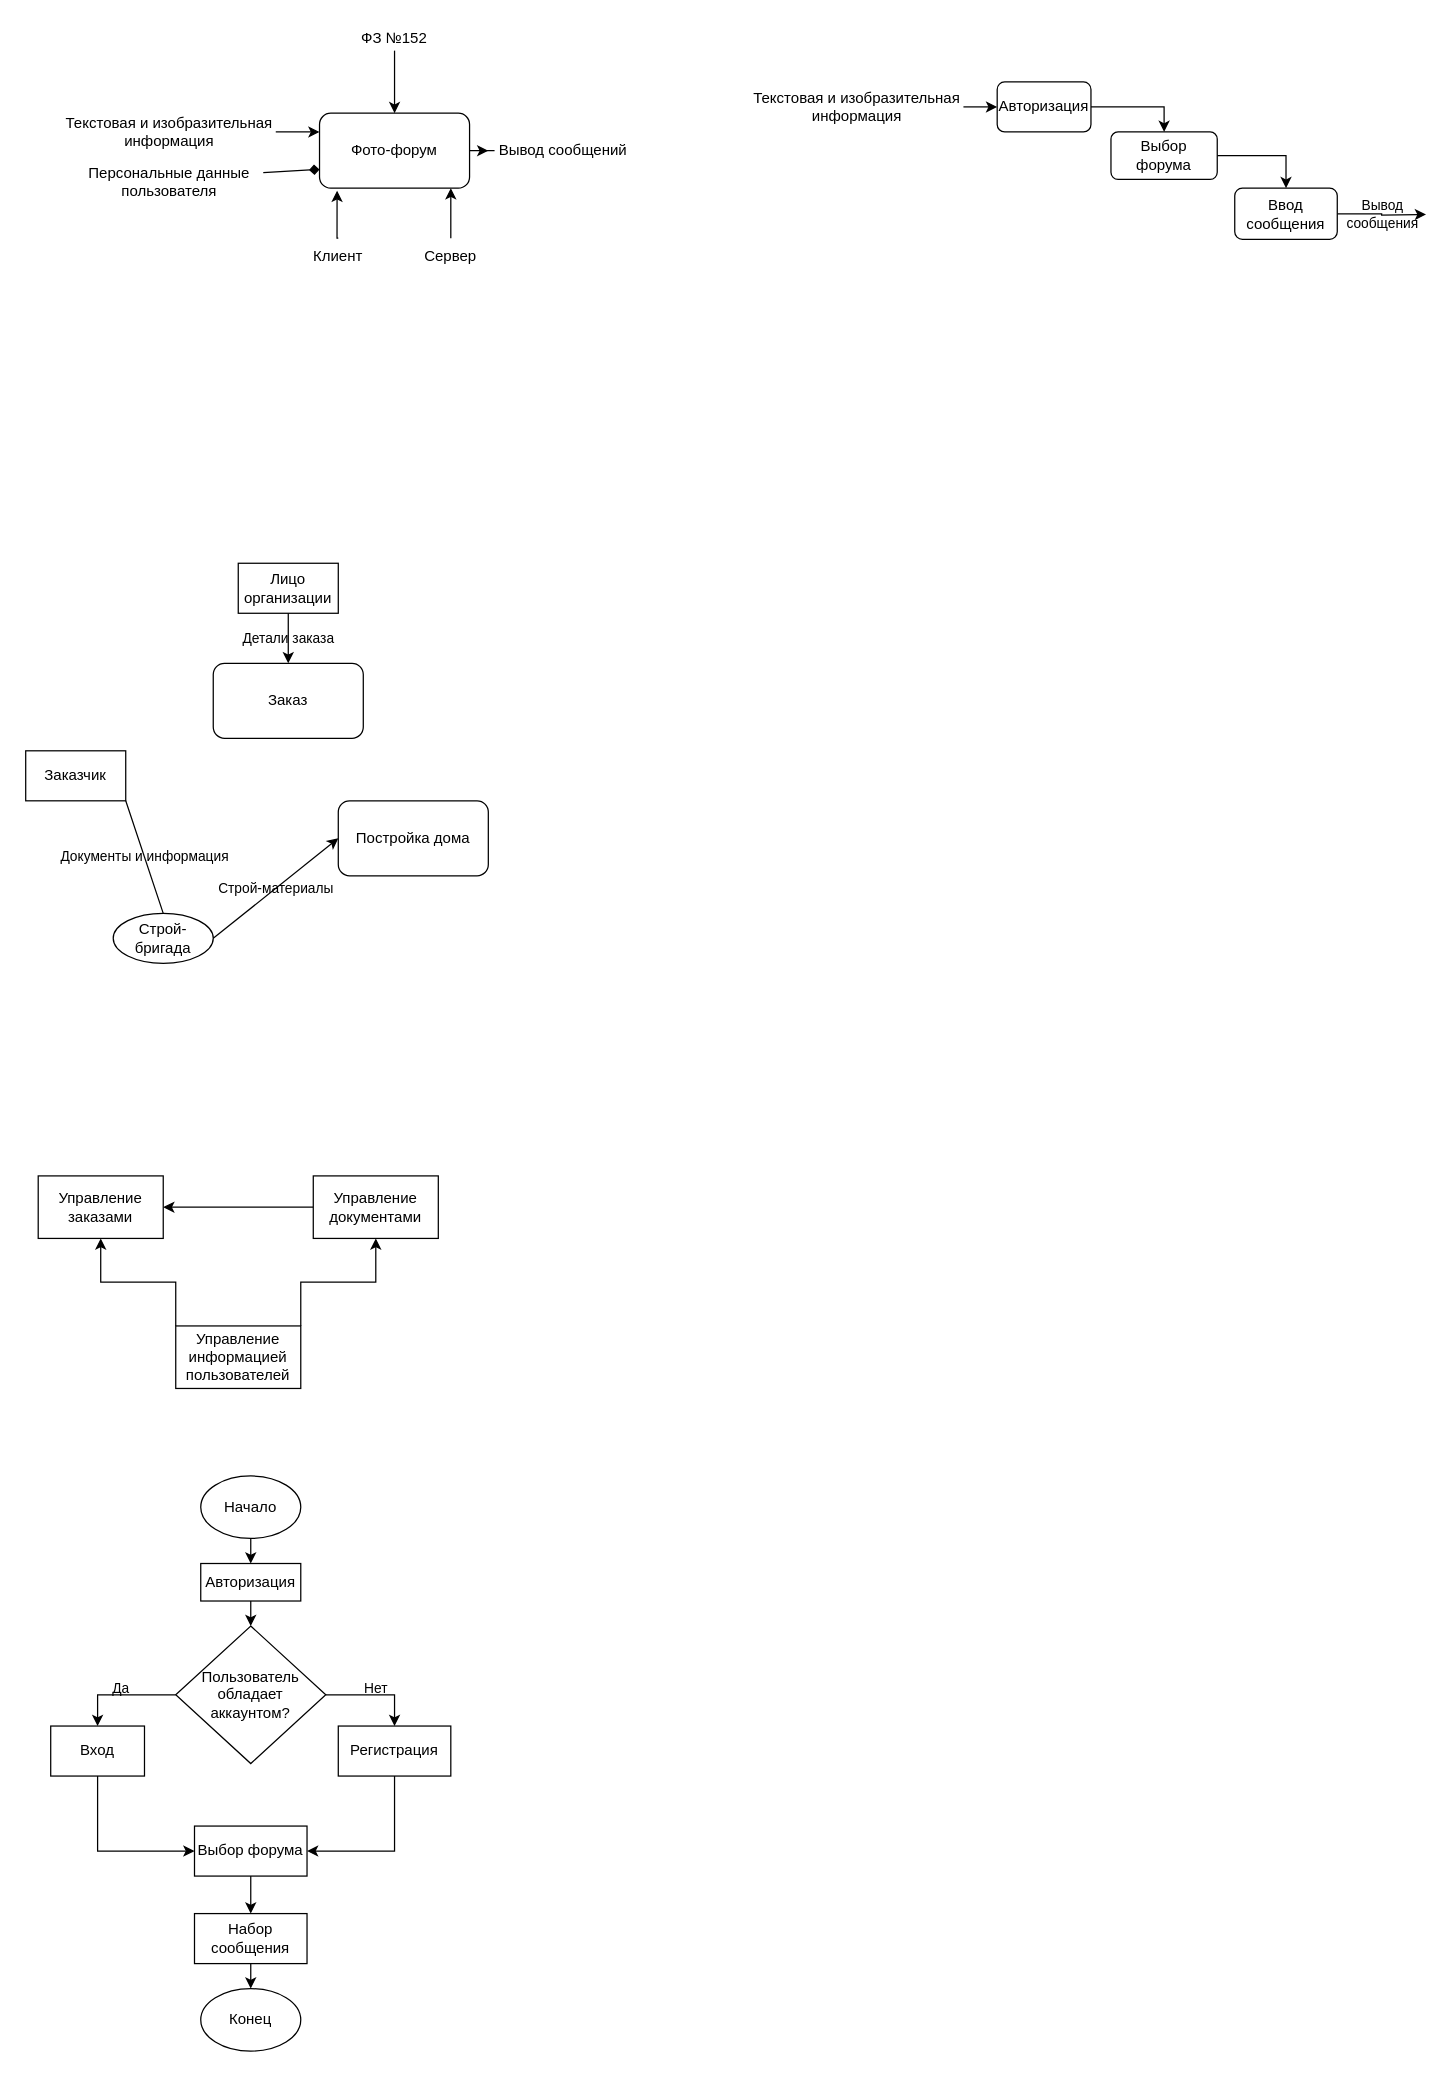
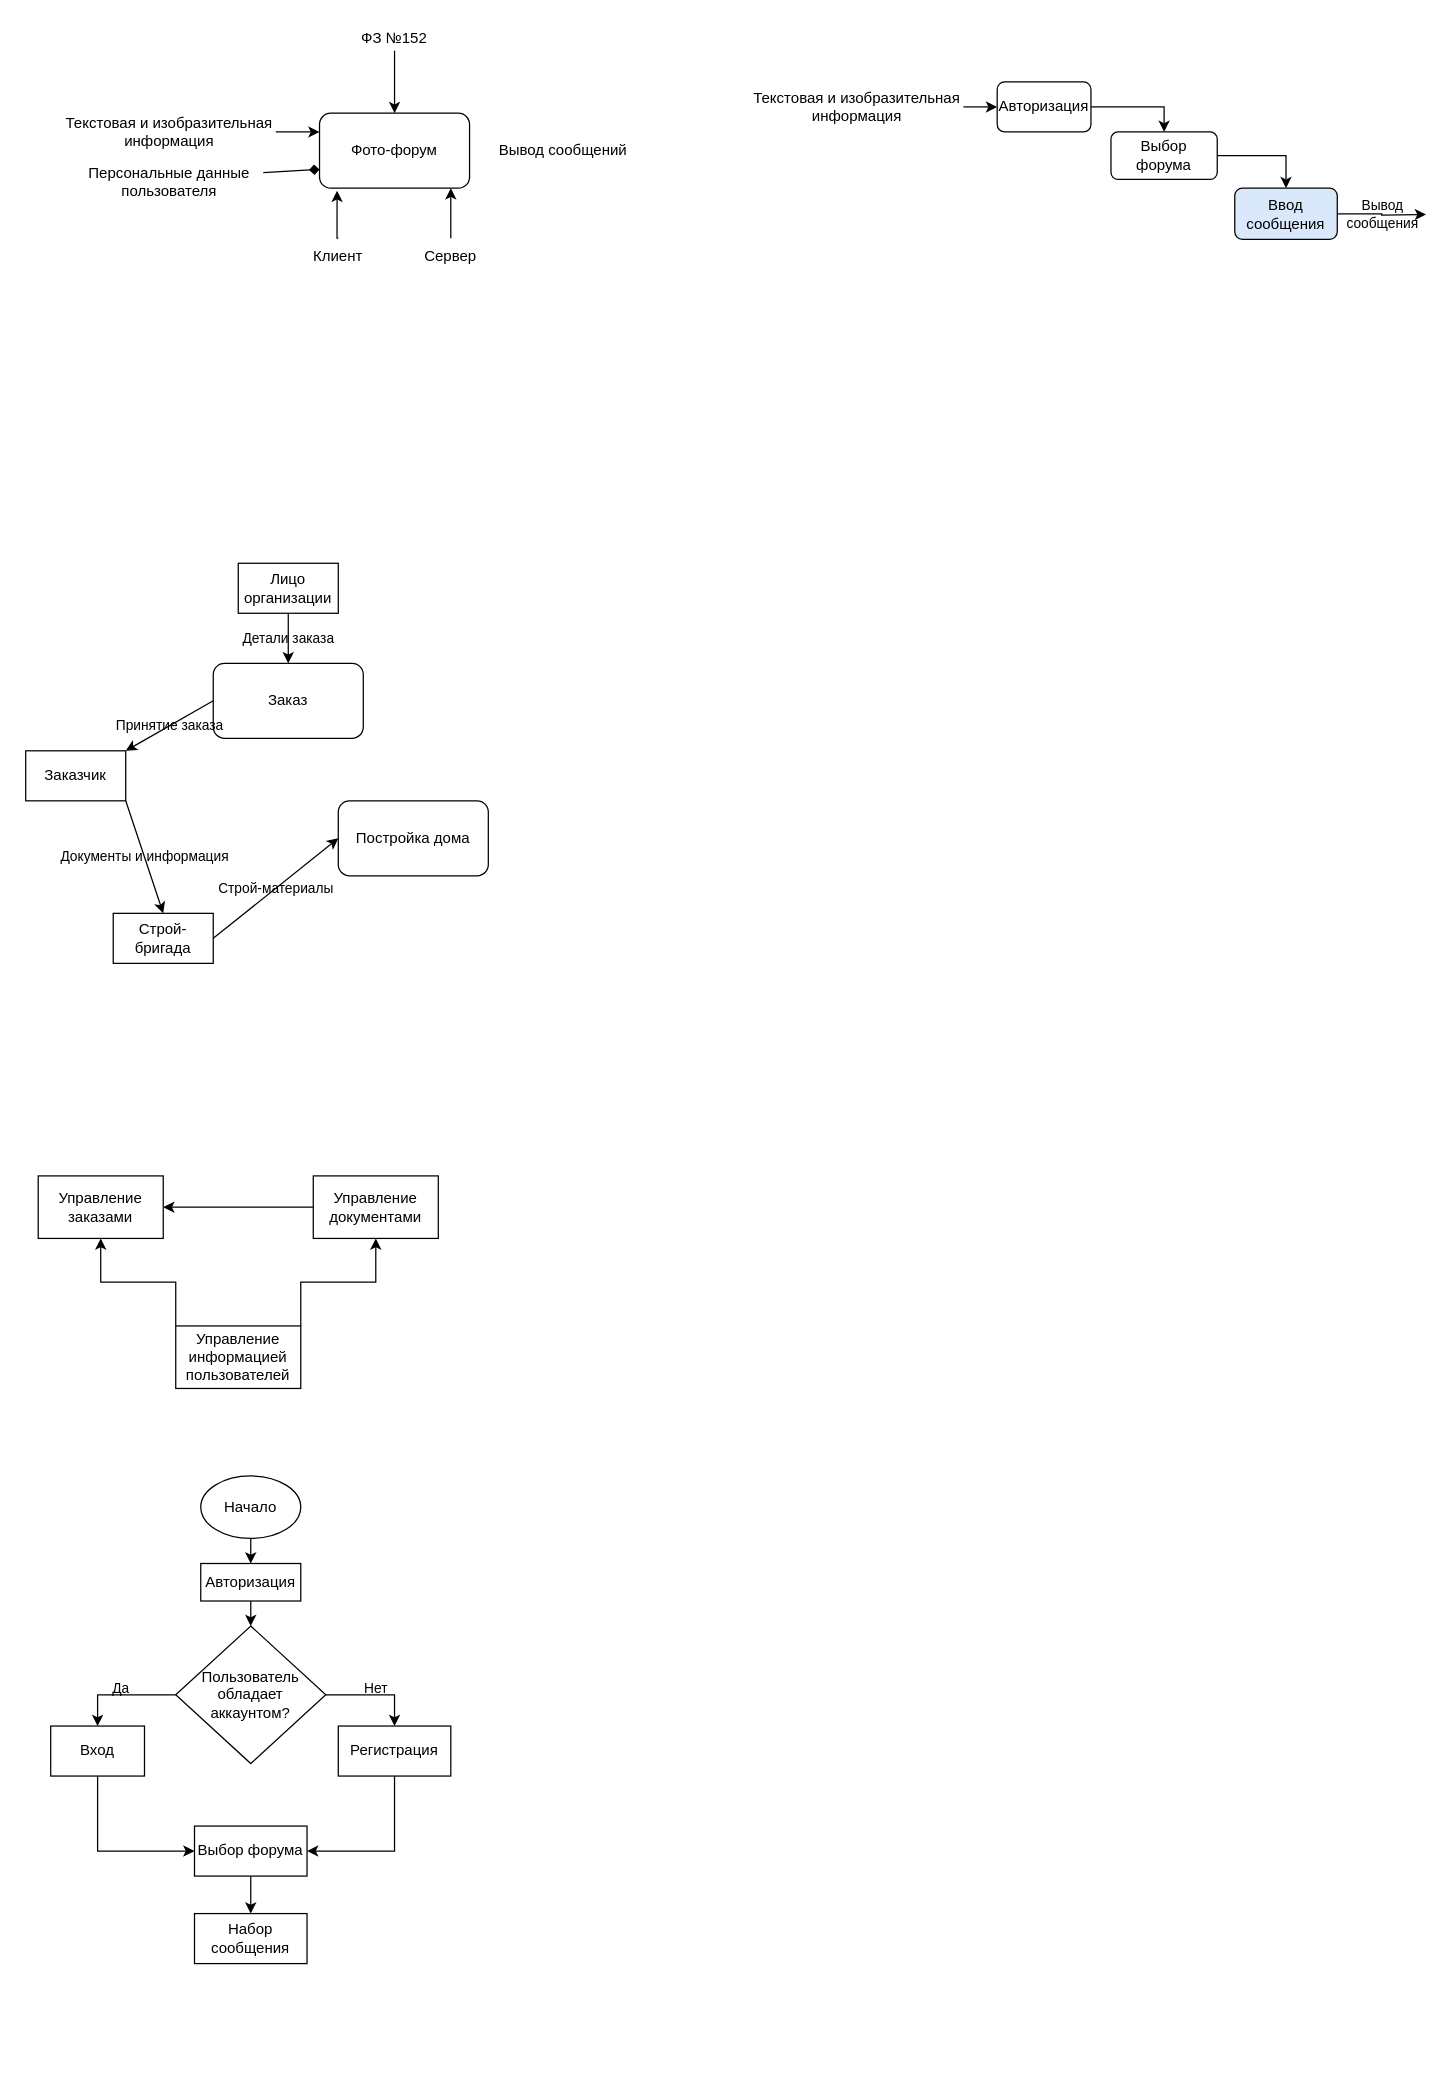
(494, 151) -> none
(1286, 214) -> (1286, 214)
none -> (173, 724)
(161, 907) -> (160, 904)
(163, 938) -> (163, 938)
(251, 1971) -> none
(251, 2019) -> none
